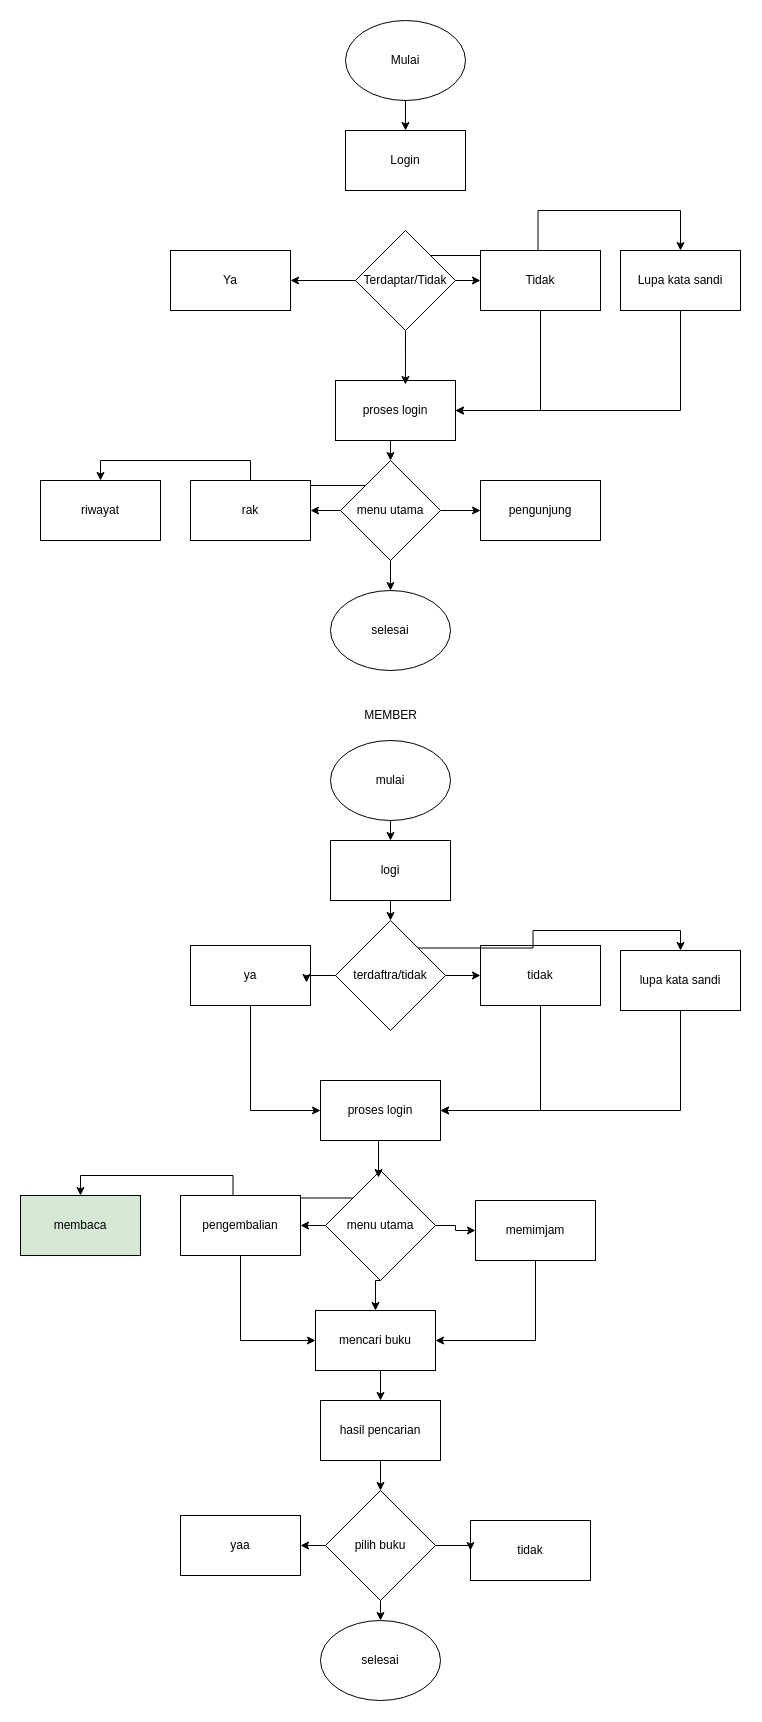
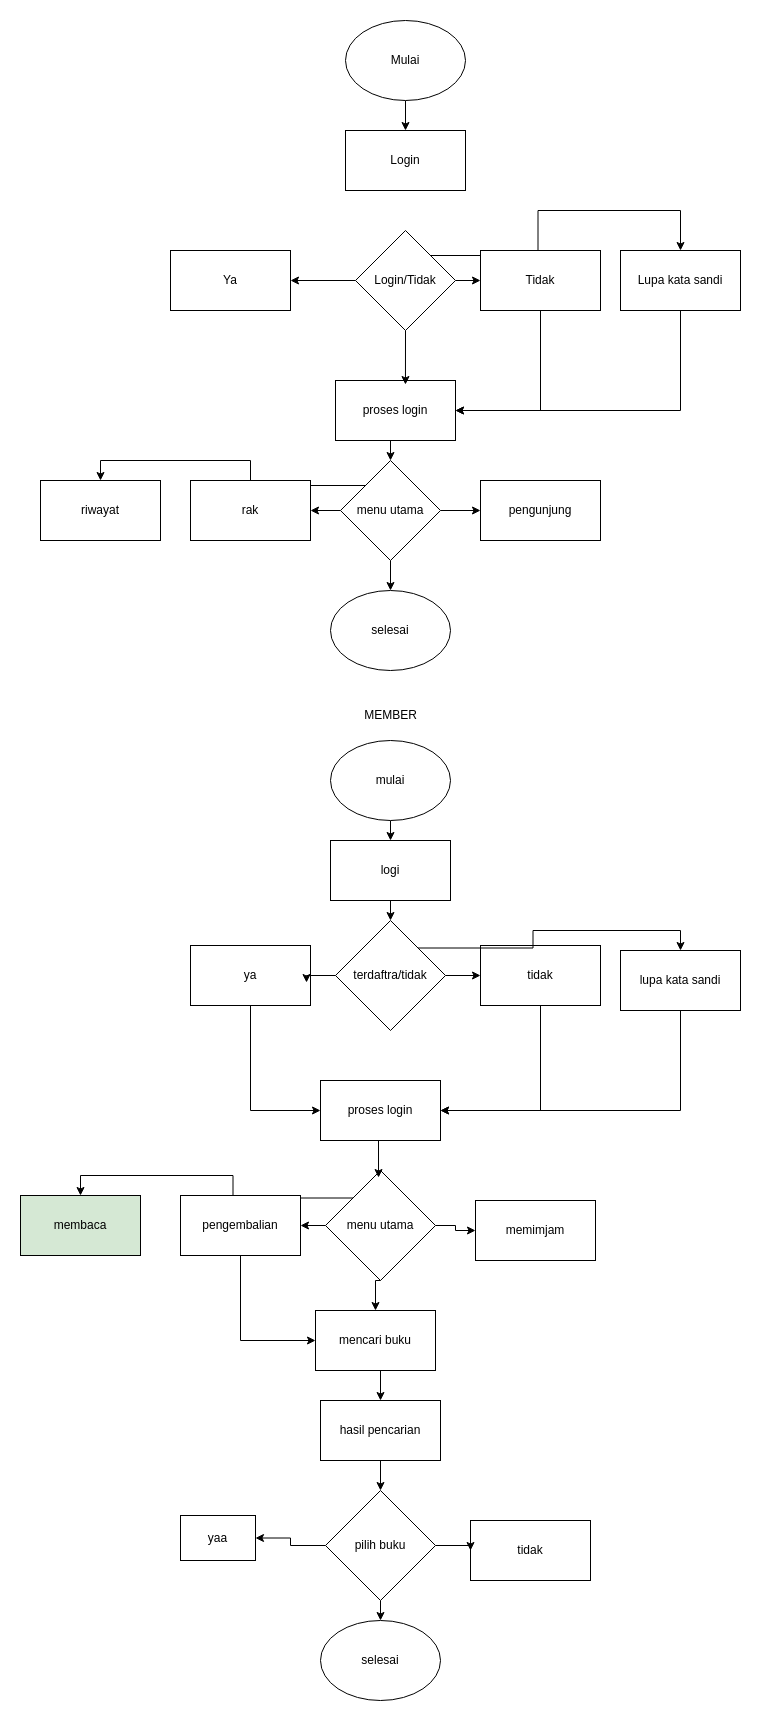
(406, 281) -> (406, 281)
(529, 1341) -> none
(241, 1546) -> (218, 1538)
